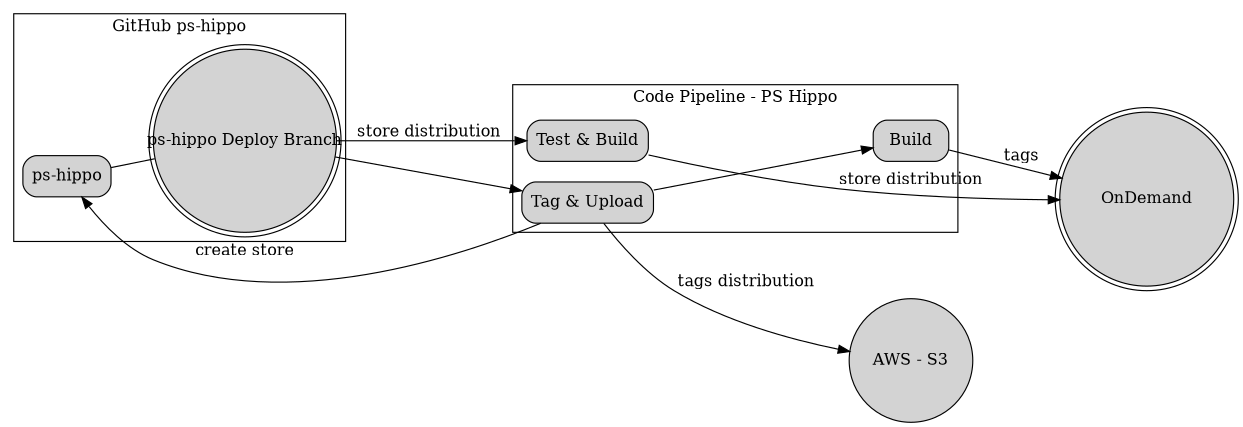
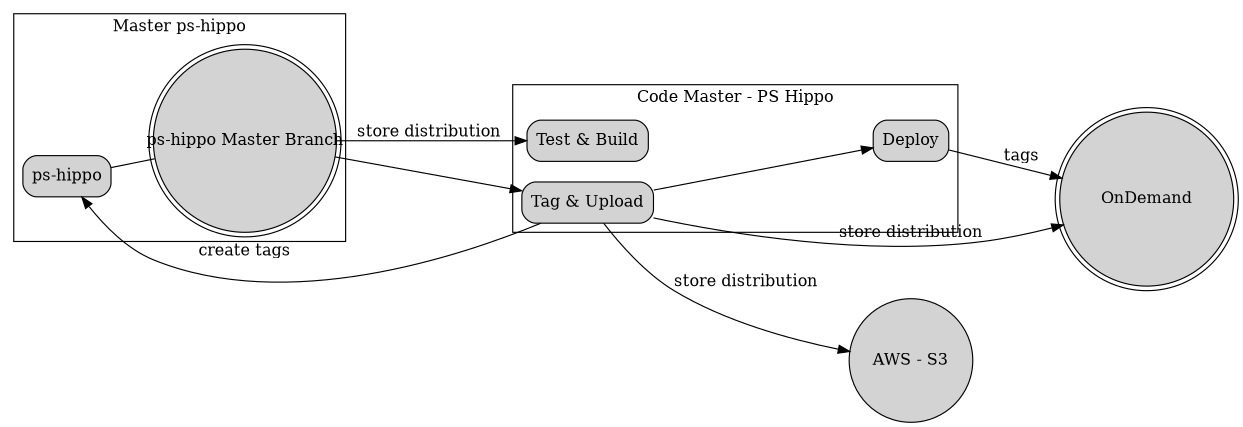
(180, 27) -> (180, 27)
(735, 98) -> (735, 98)
(245, 141) -> (245, 141)
(911, 141) -> (911, 141)
(847, 190) -> (853, 245)
(245, 251) -> (245, 251)
(746, 282) -> (746, 282)
